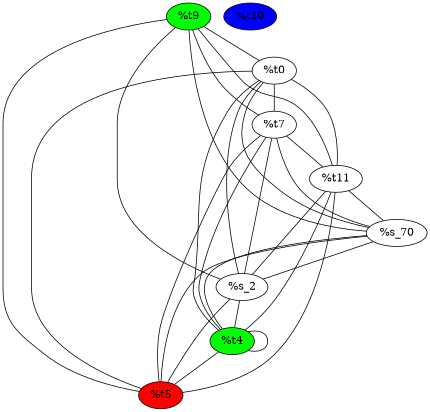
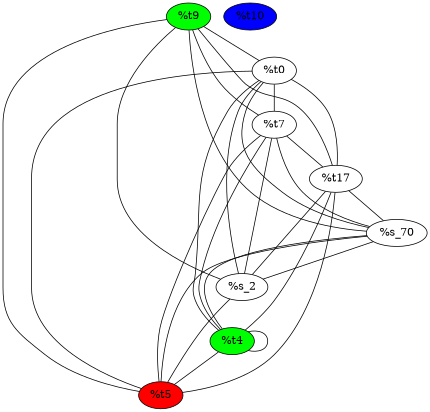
(336, 179) -> (336, 179)
(237, 314) -> none
